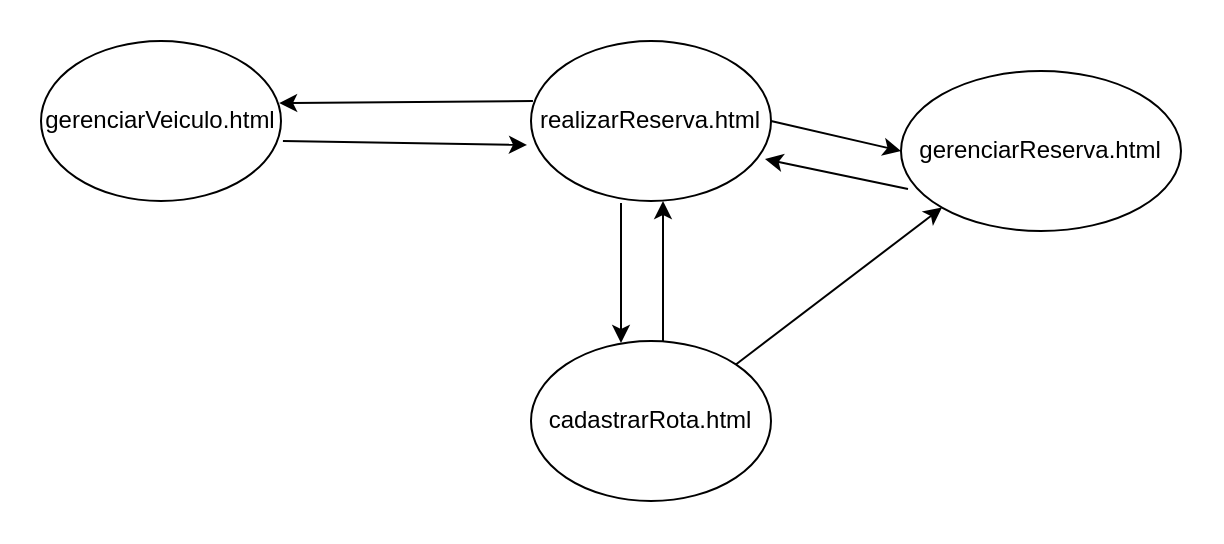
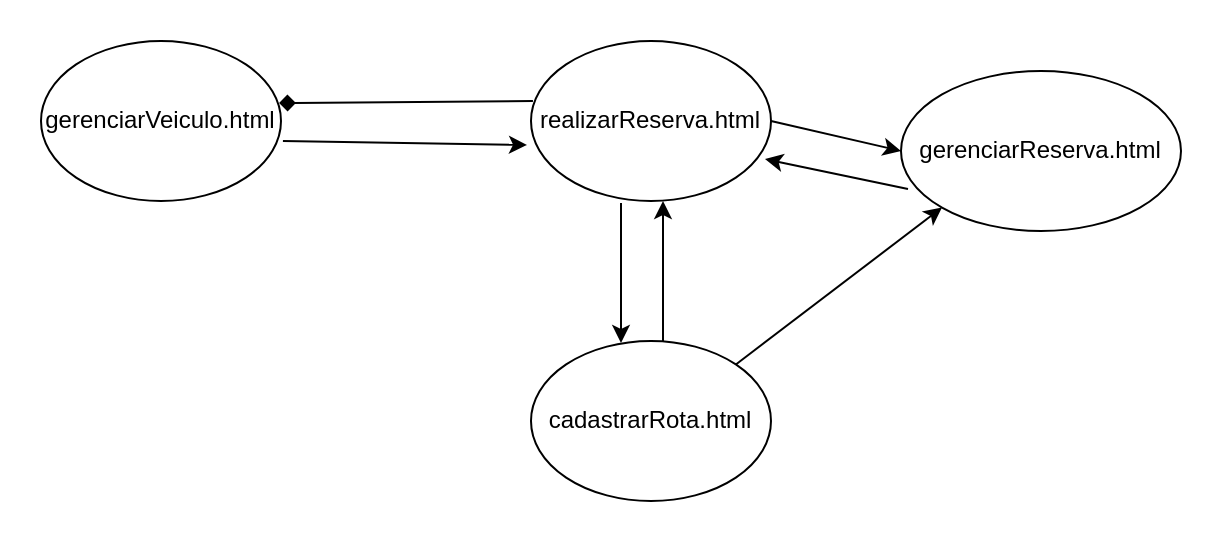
(294, 103) -> (296, 103)
